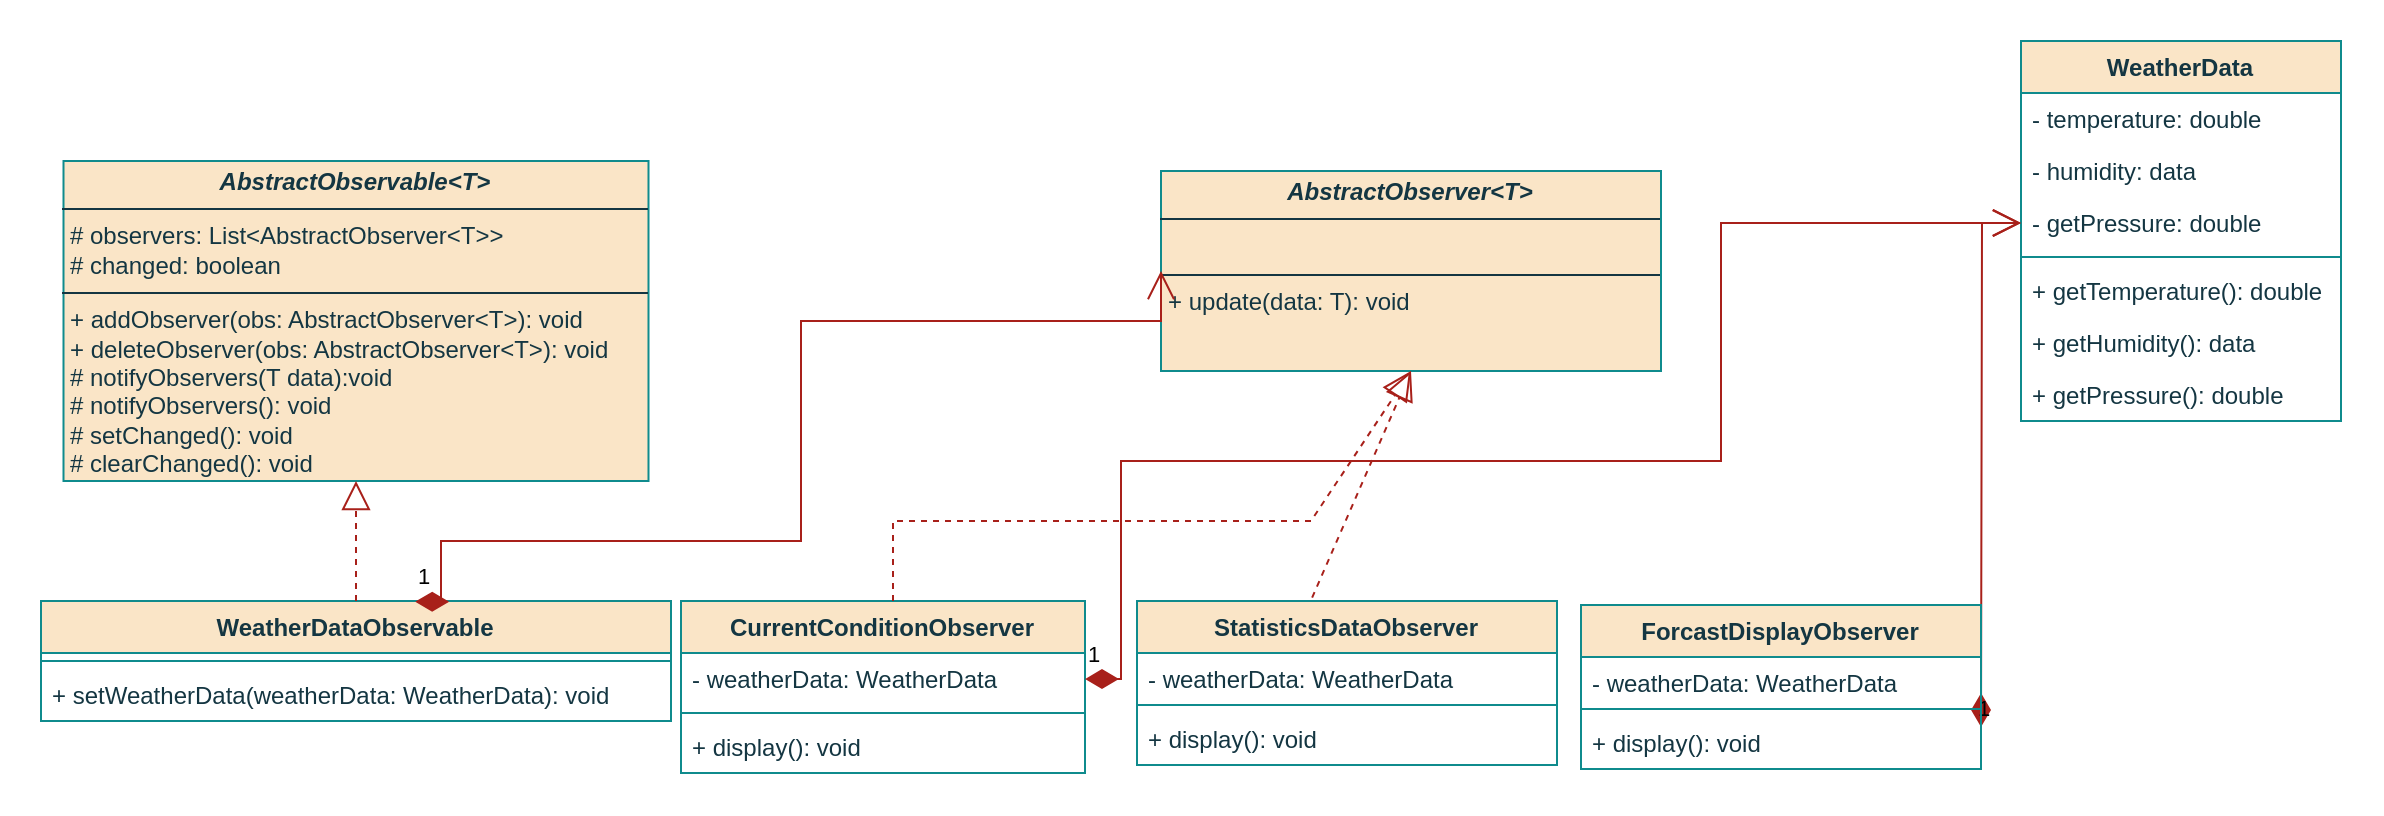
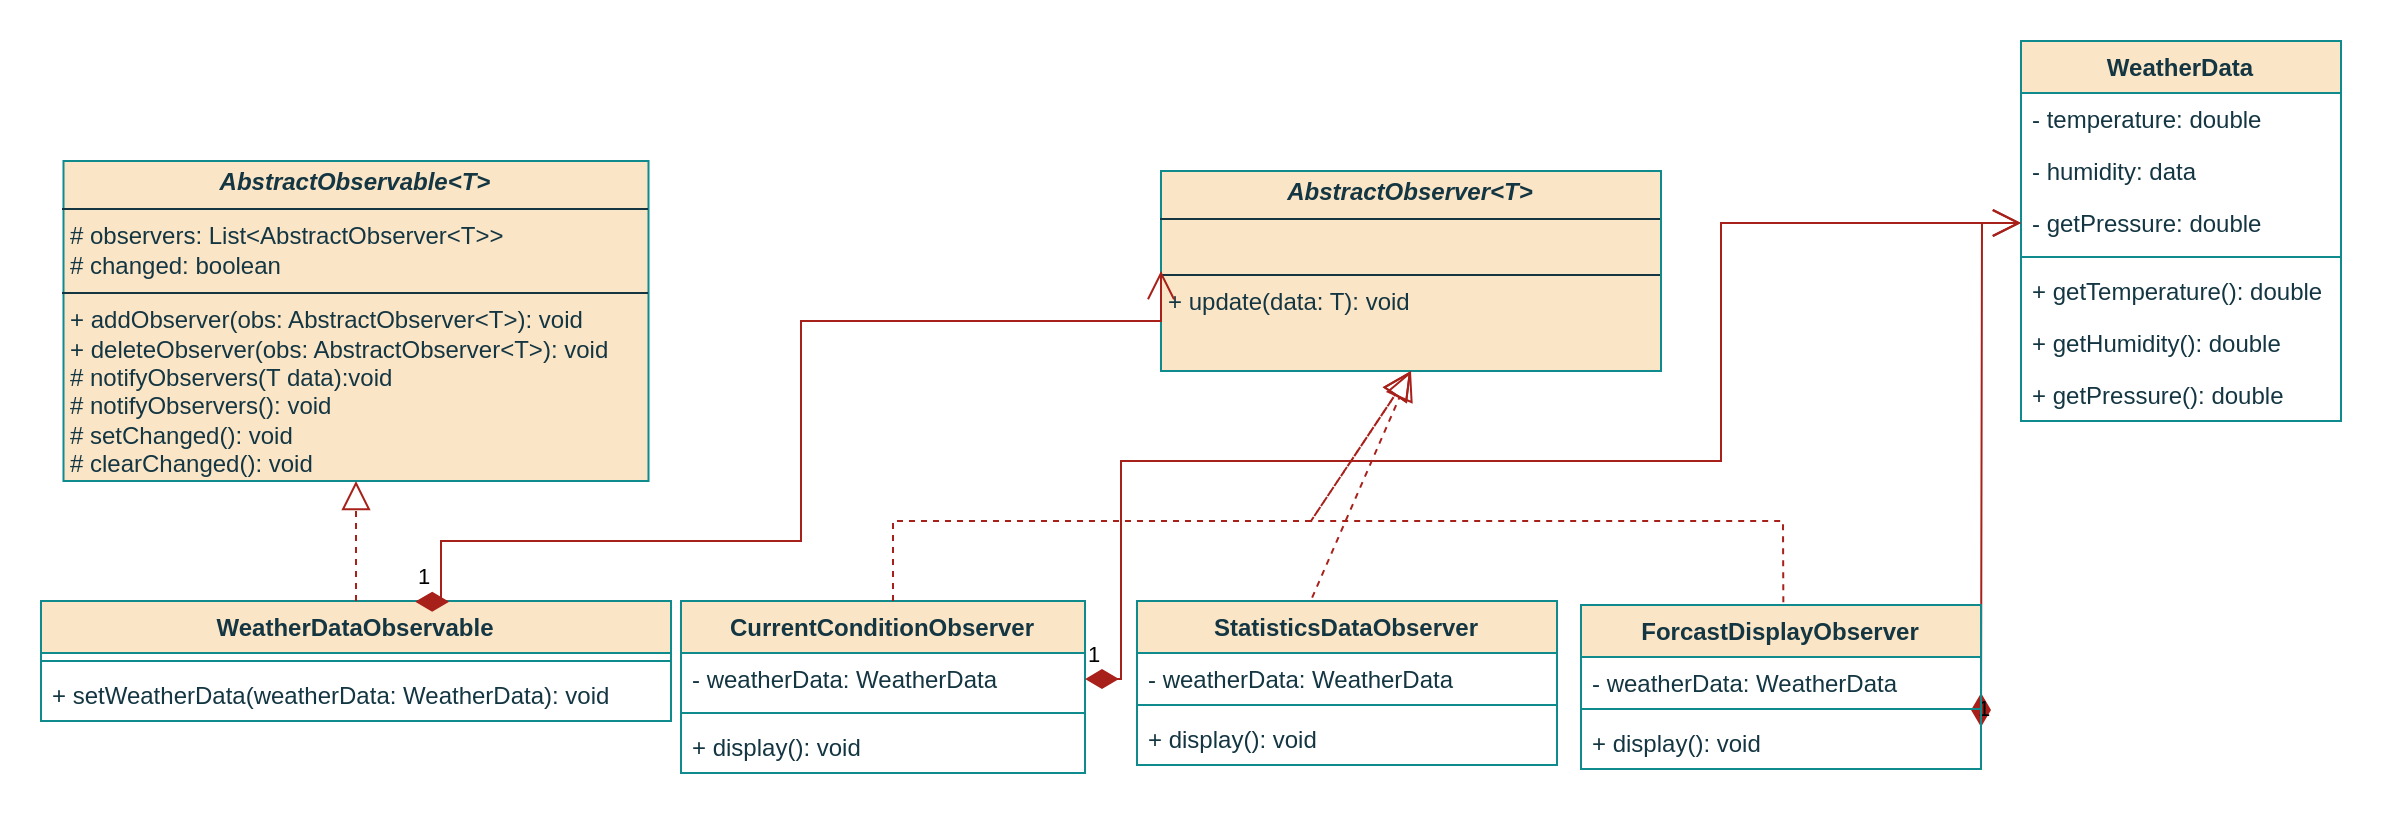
(2159, 345) -> (2169, 345)
none -> (1607, 521)
